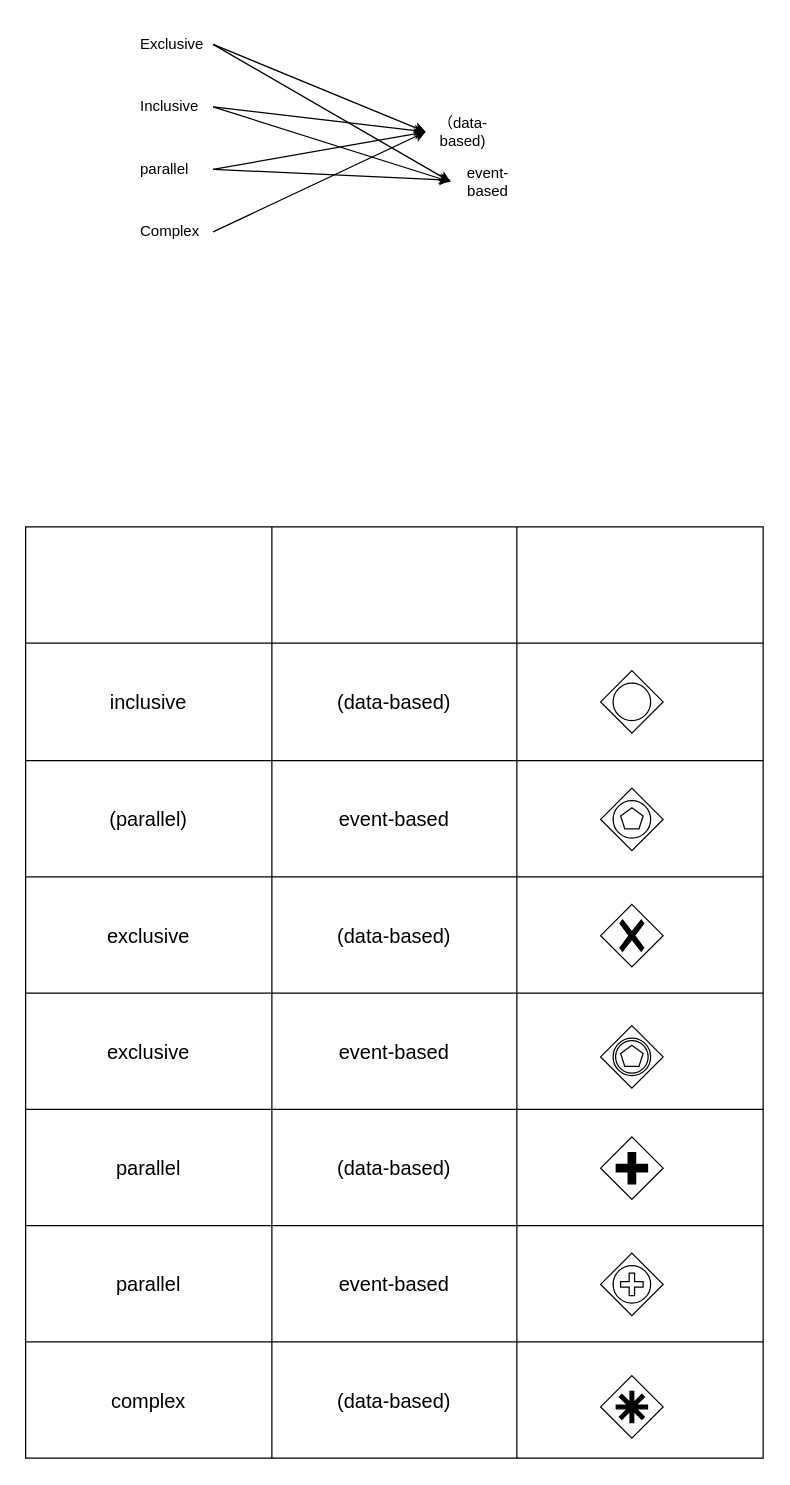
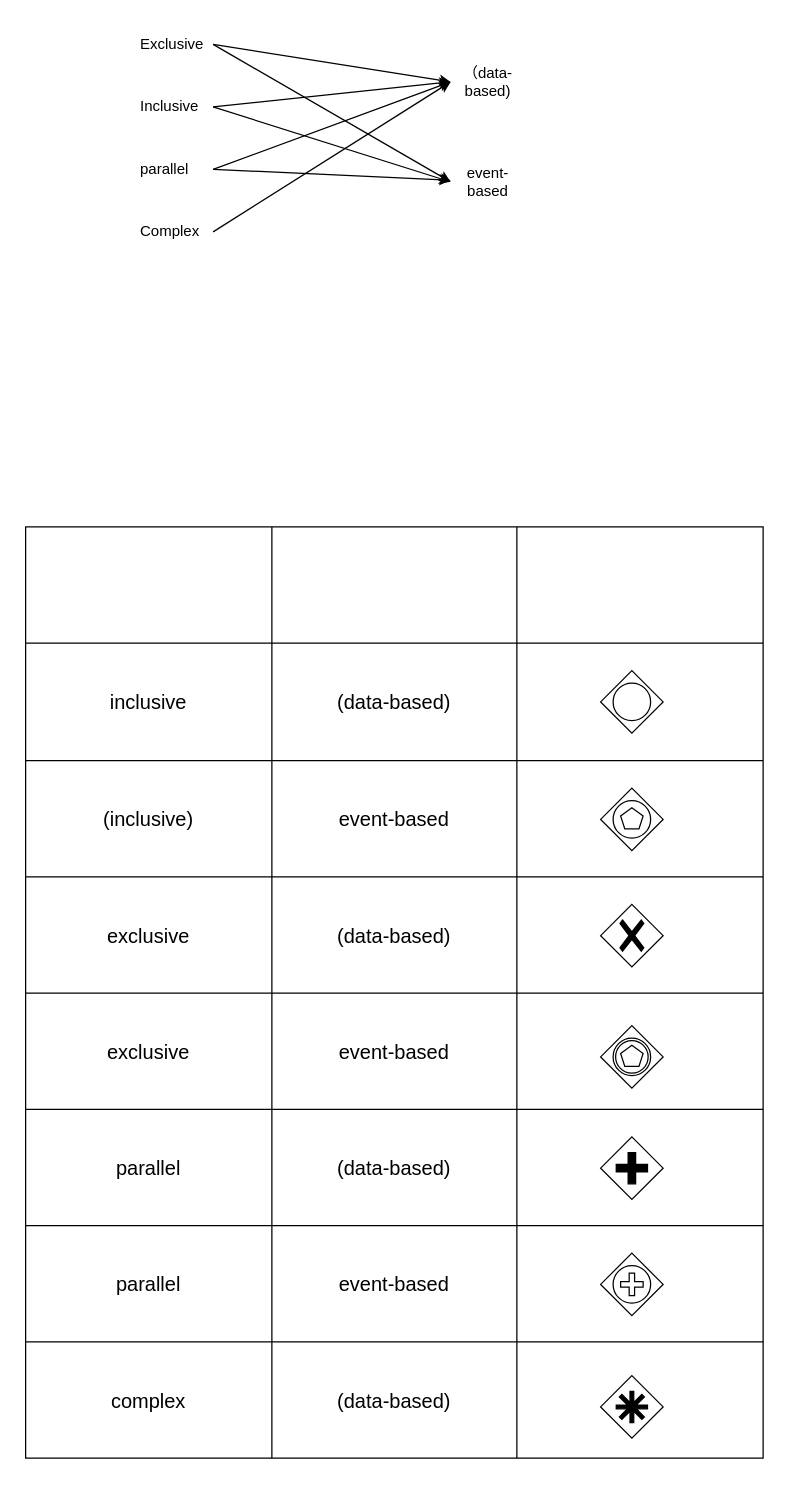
(463, 132) -> (488, 82)
(149, 819) -> (149, 819)
